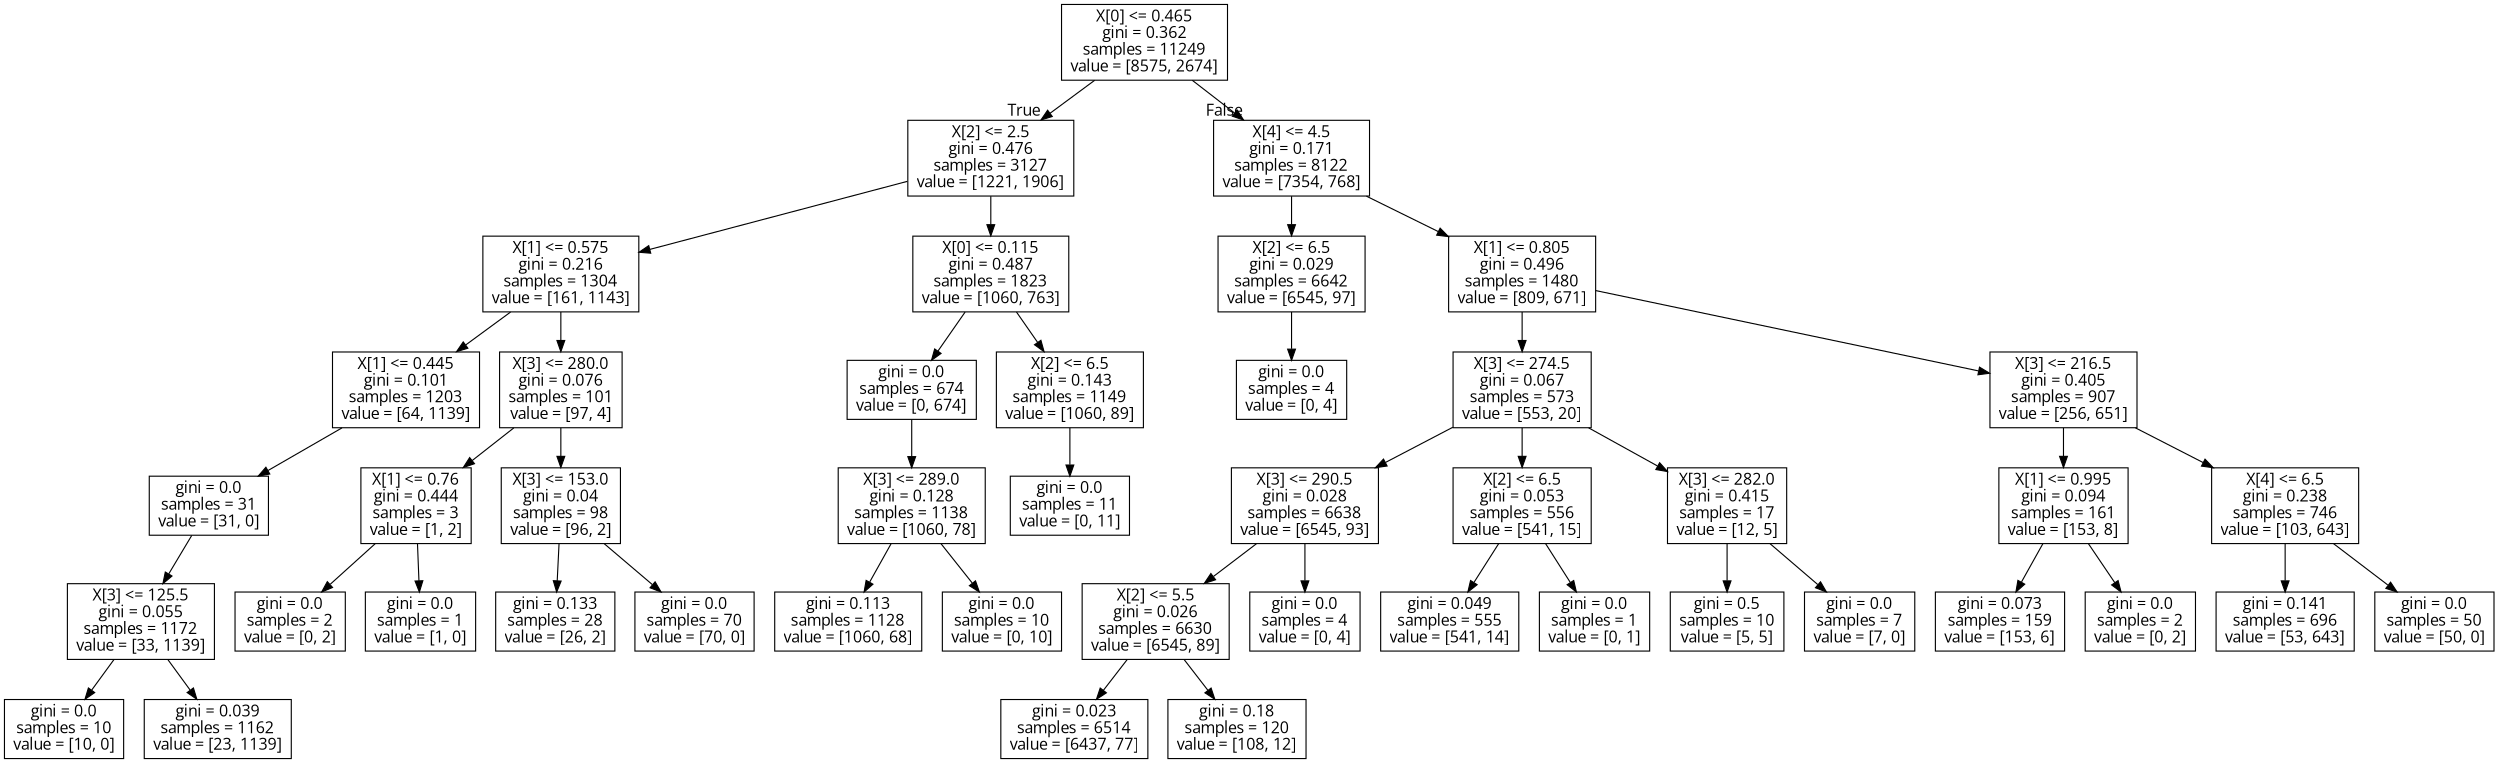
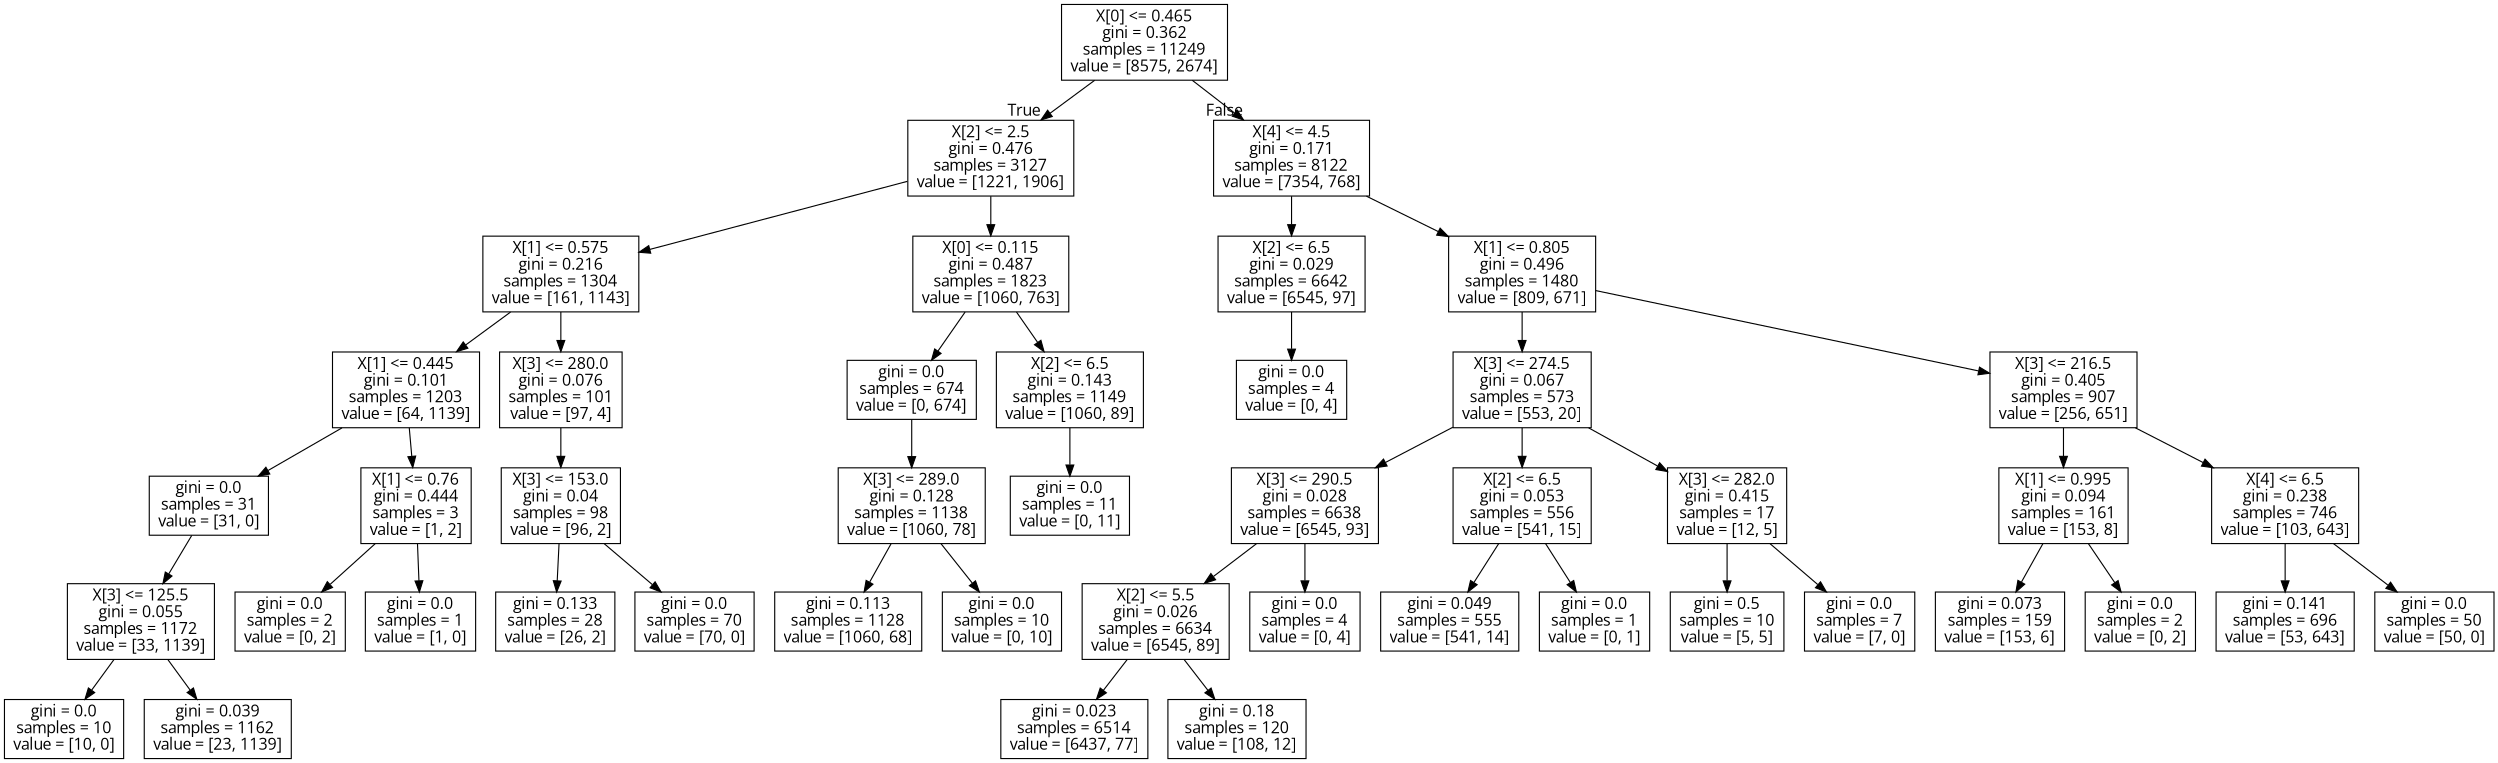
(493, 444) -> (411, 442)
(1156, 622) -> (1156, 622)
